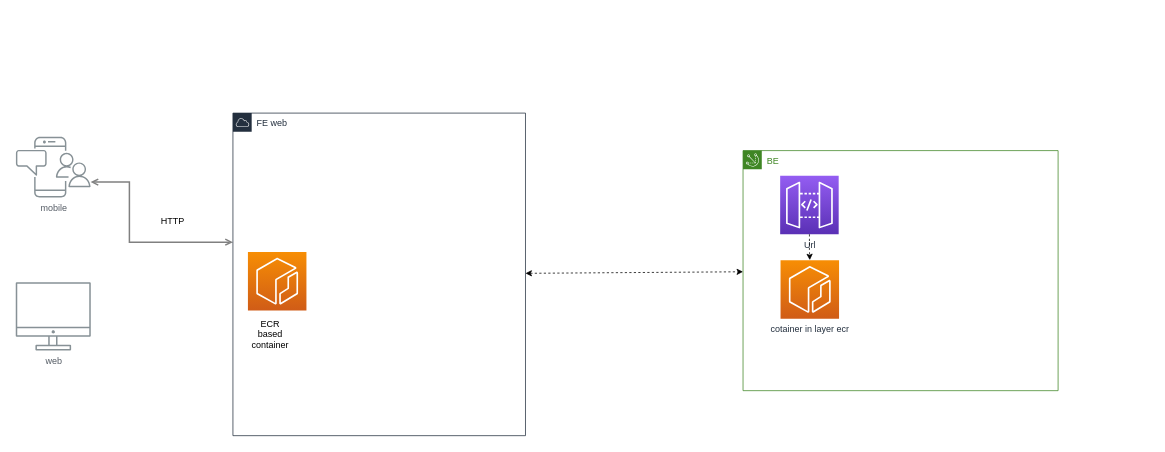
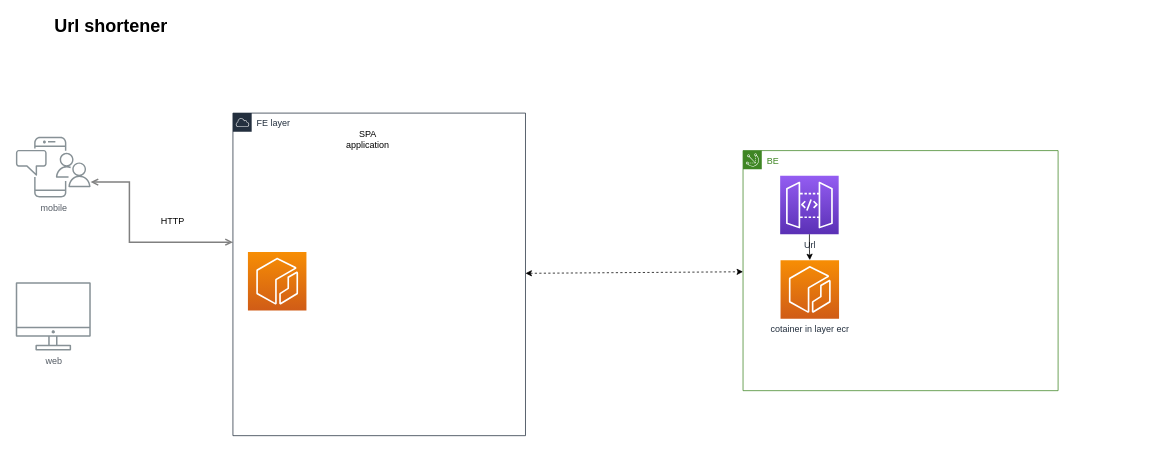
none -> (113, 27)
(271, 124) -> (275, 124)
none -> (368, 139)
(809, 243) -> (809, 243)
(270, 334) -> none
